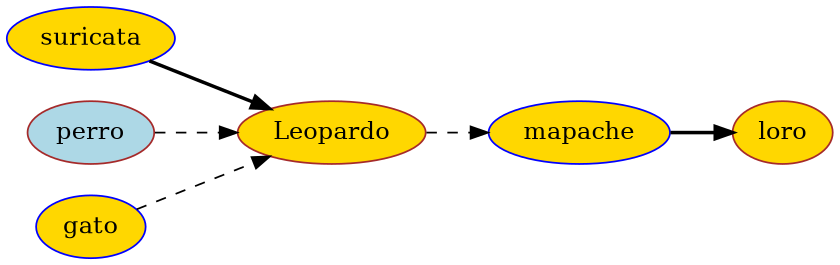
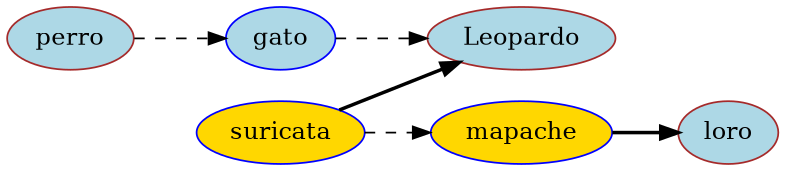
(187, 133) -> (171, 38)
(332, 133) -> (521, 38)
(448, 133) -> (389, 133)
(783, 133) -> (728, 133)
(91, 227) -> (281, 38)
